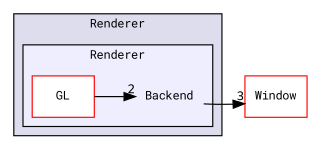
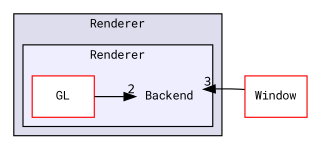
(218, 104) -> (230, 89)
